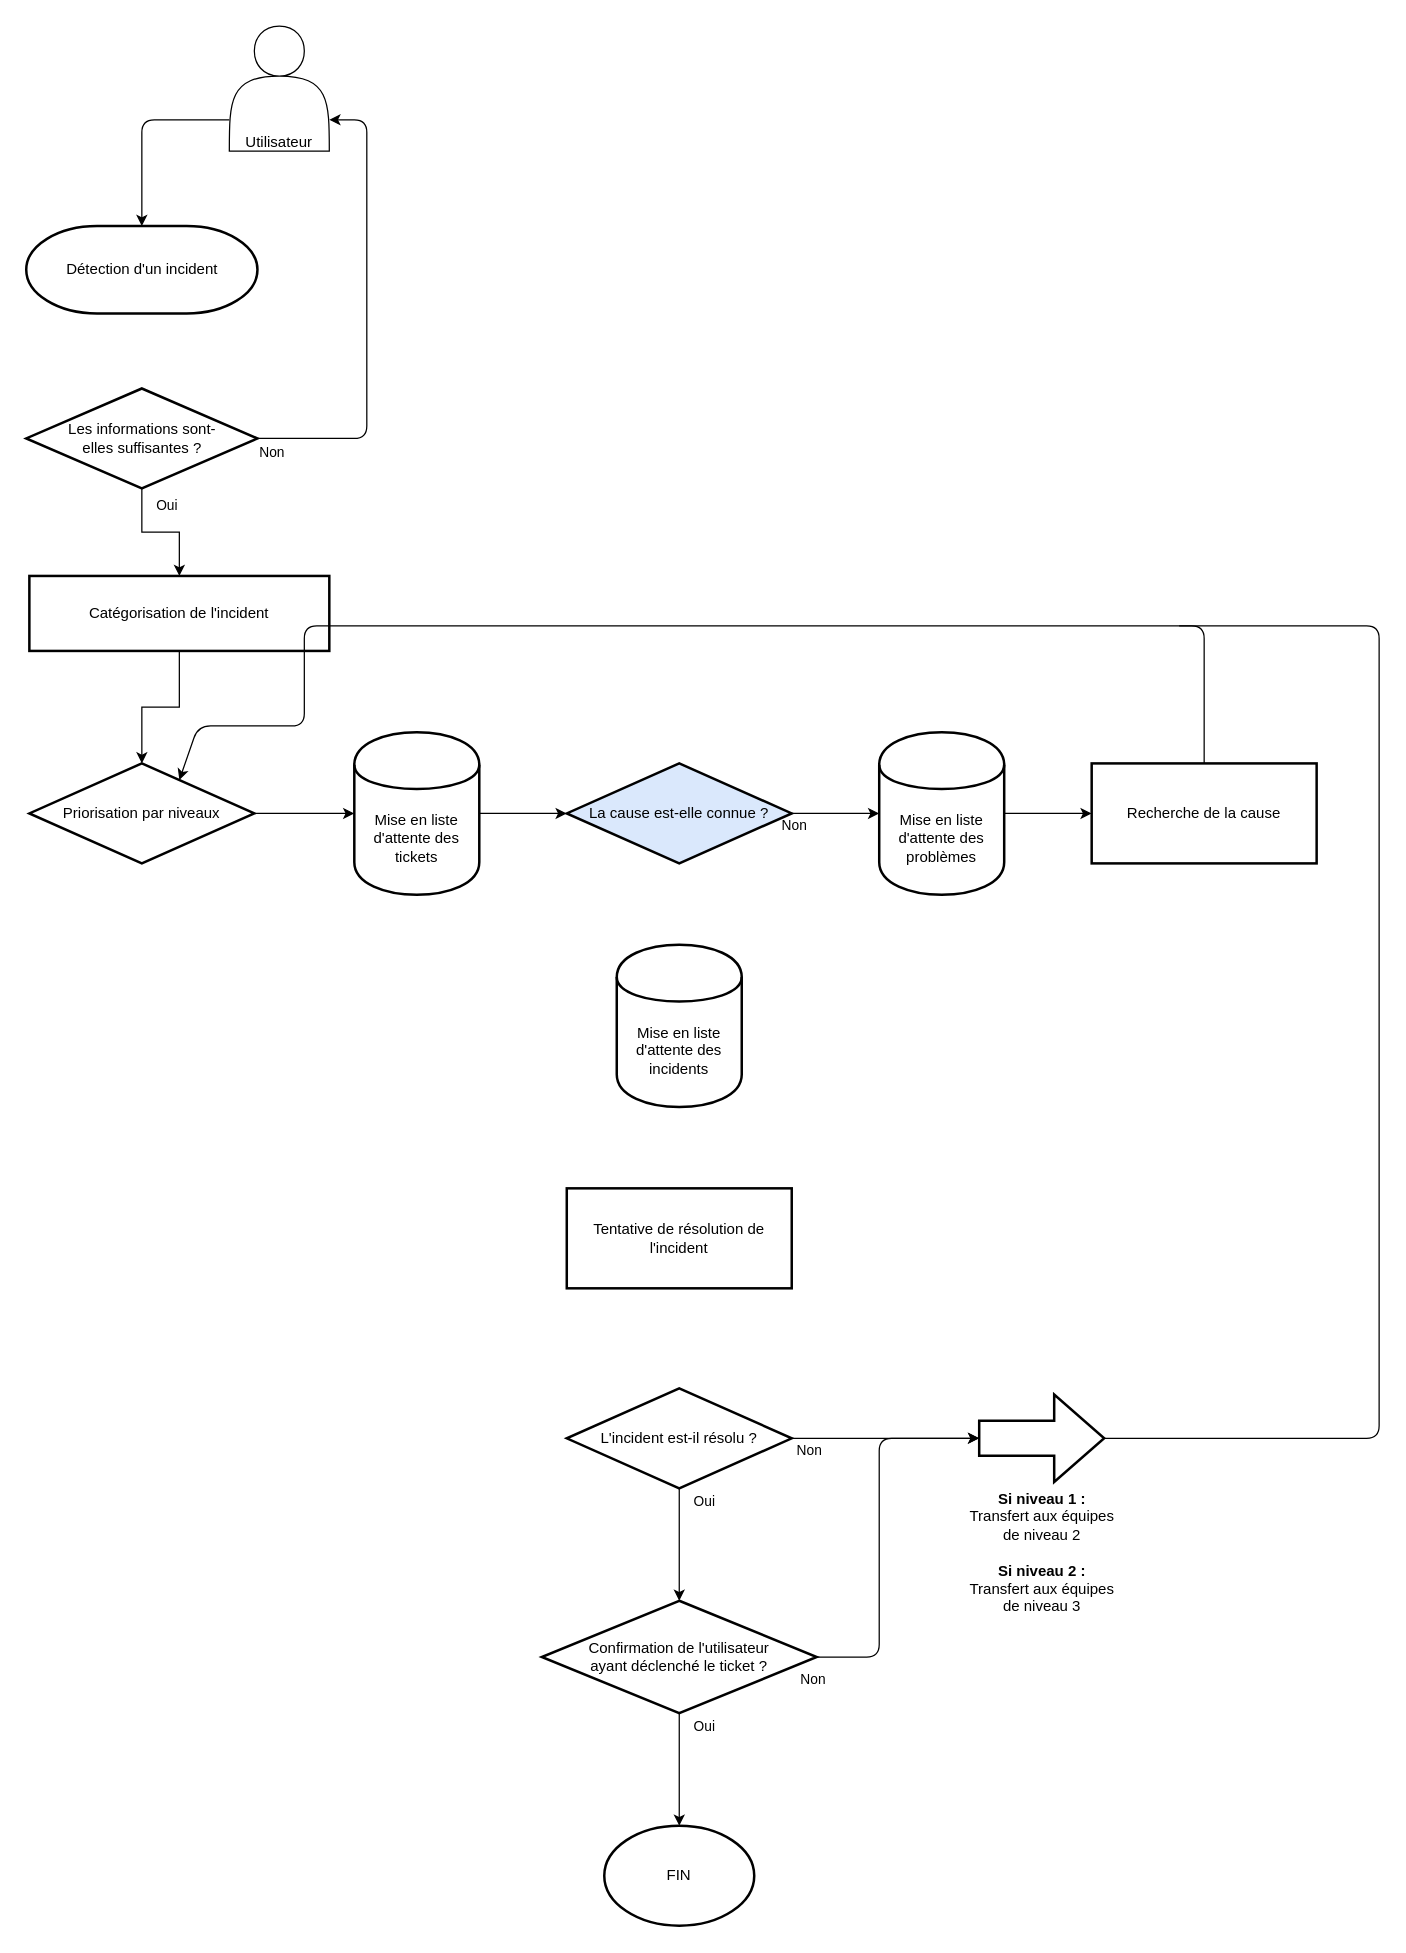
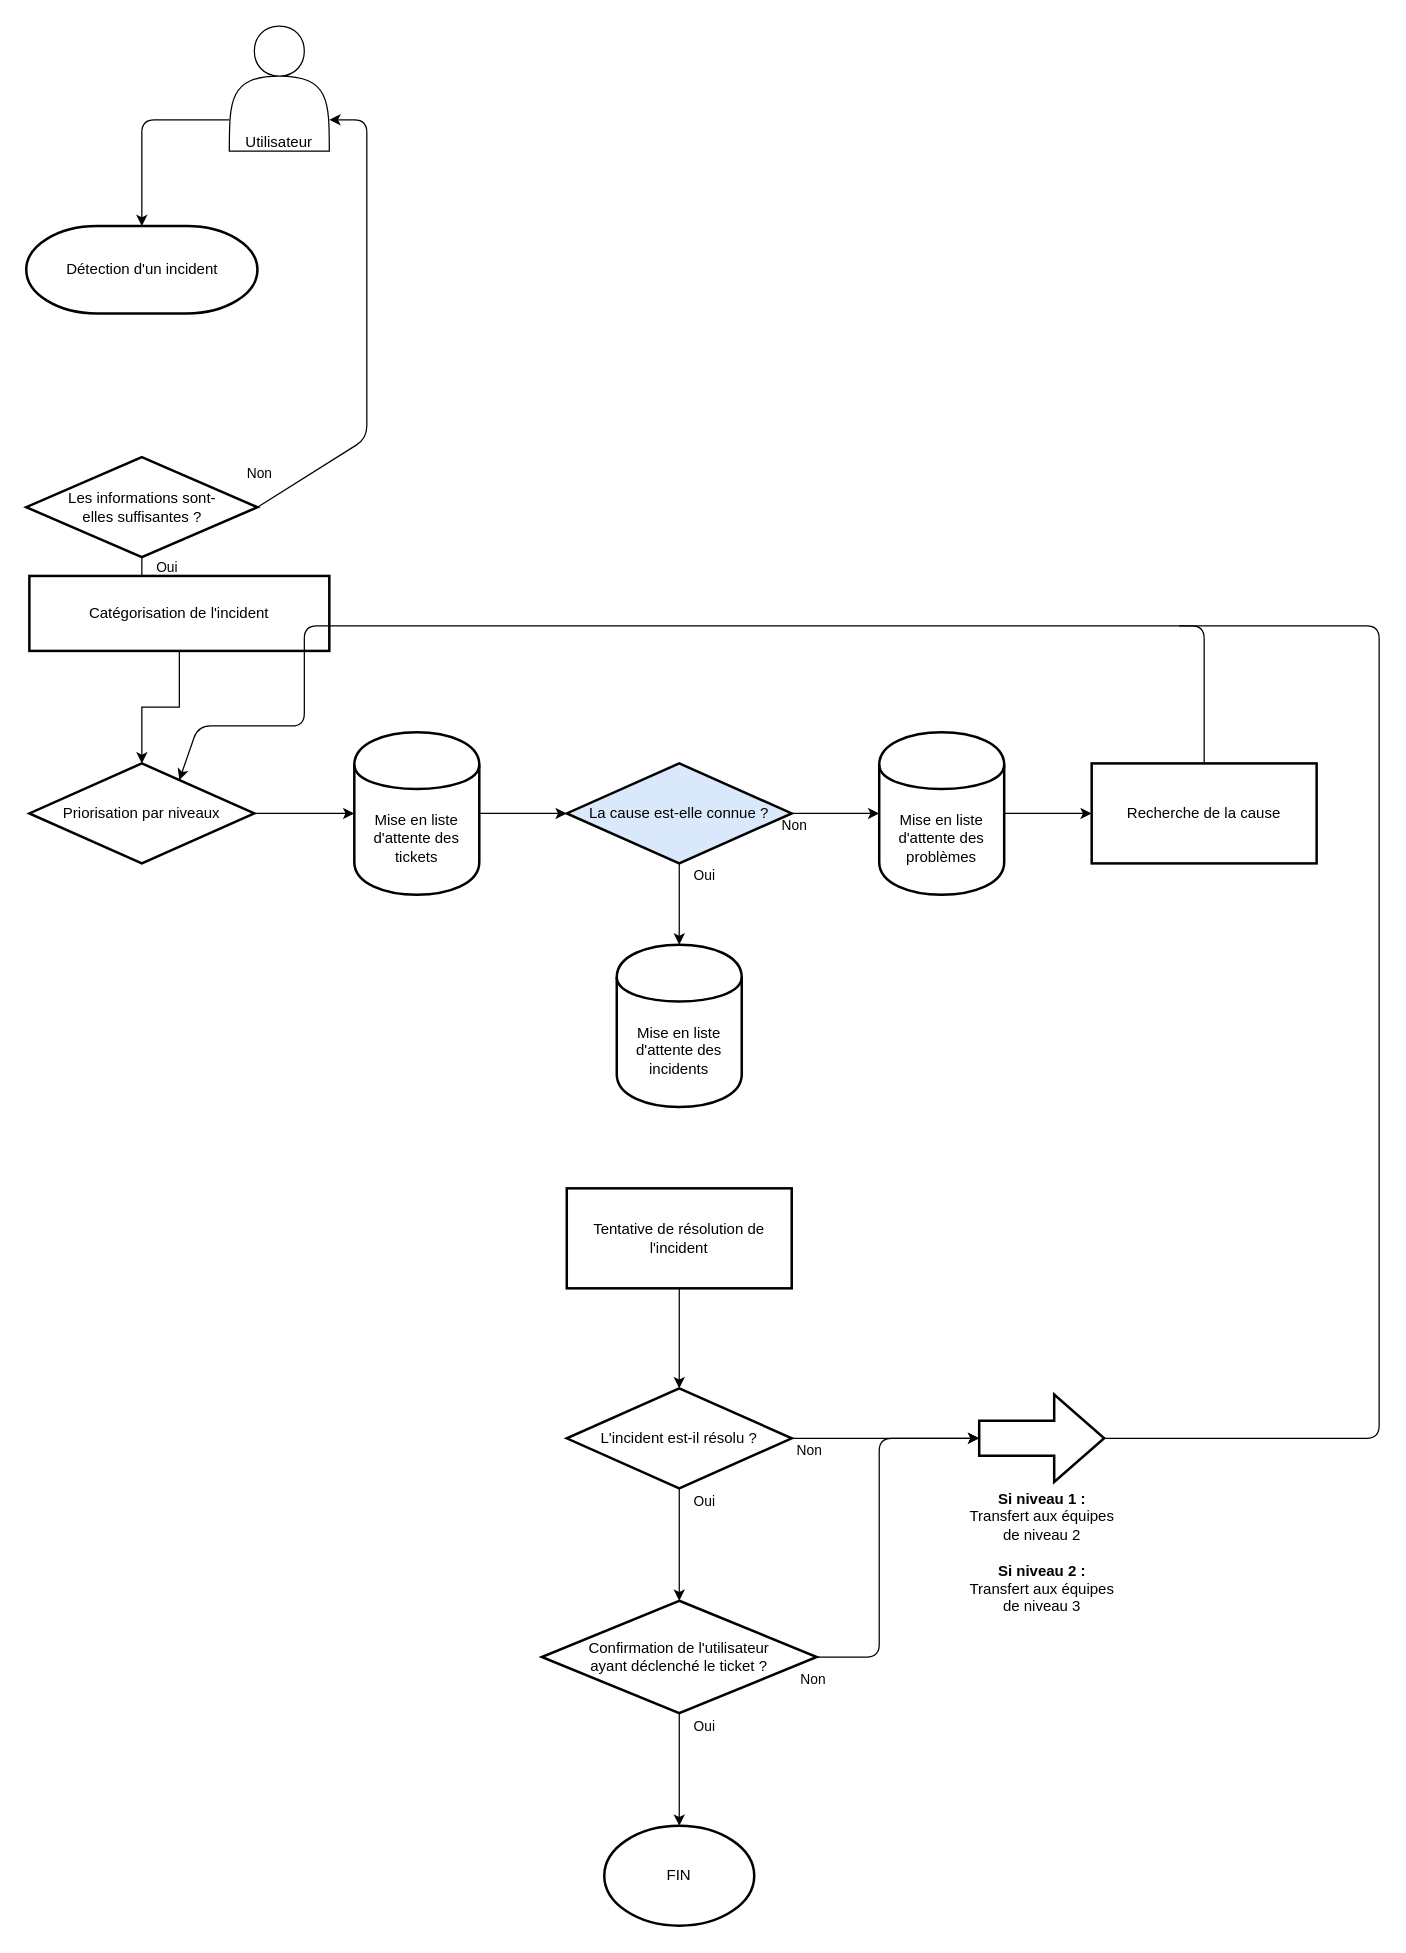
(142, 438) -> (142, 507)
none -> (679, 899)
none -> (679, 1334)
